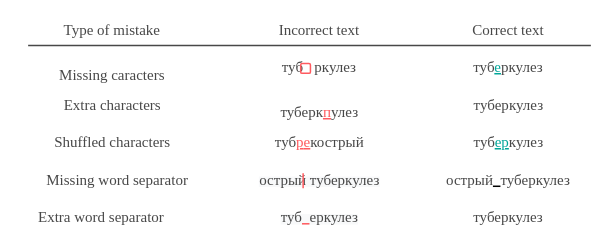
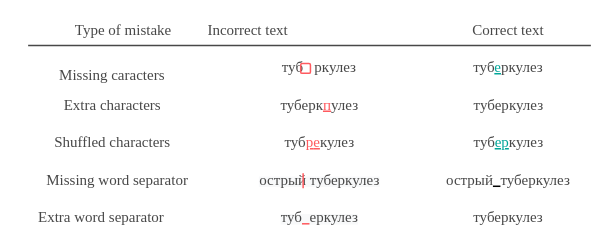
(112, 27) -> (123, 27)
(319, 27) -> (248, 27)
(319, 109) -> (319, 102)
(320, 139) -> (320, 139)
